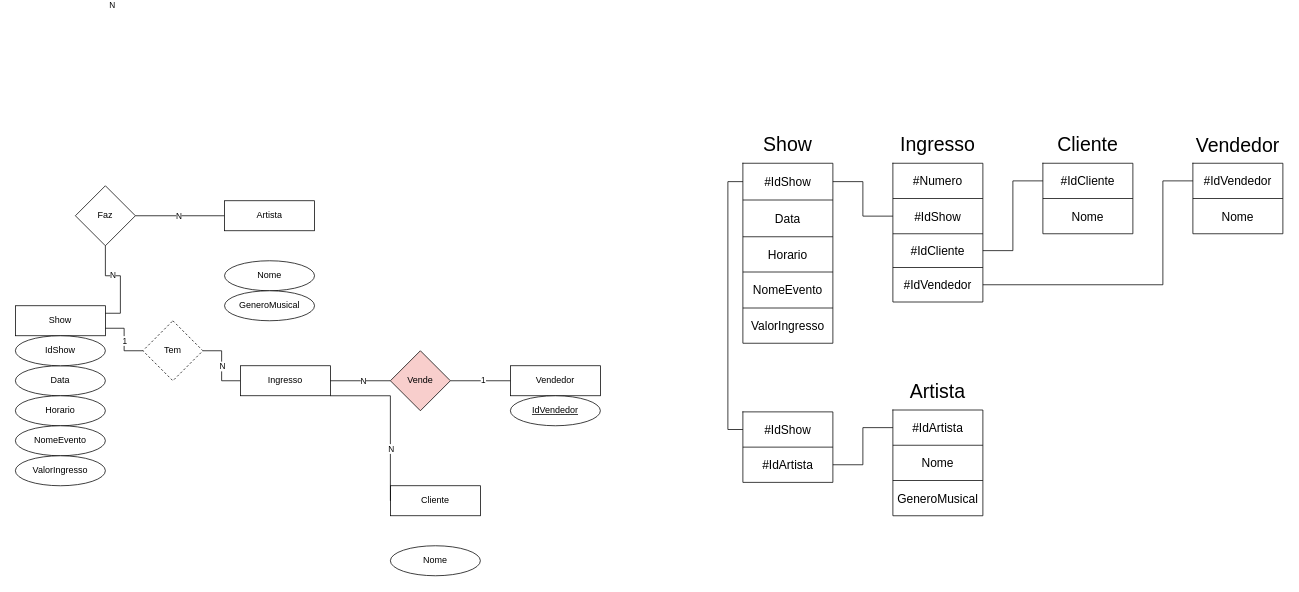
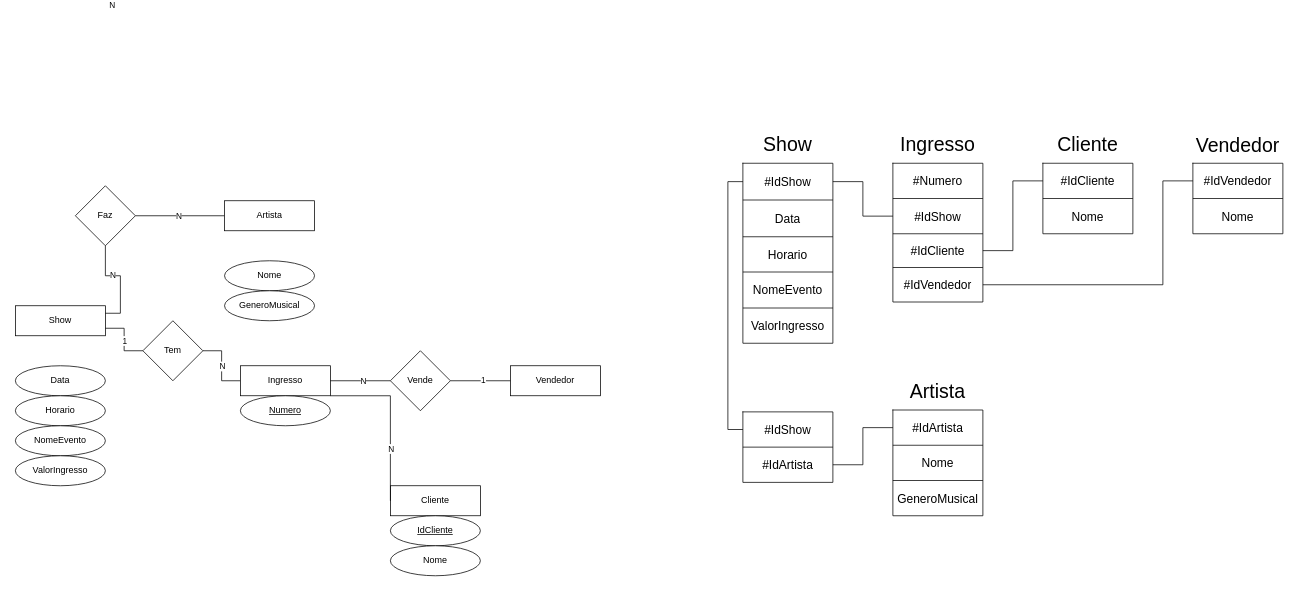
(60, 351) -> none
(173, 351) -> (173, 351)
(420, 381) -> (420, 381)
none -> (285, 411)
(555, 411) -> none
none -> (435, 531)
